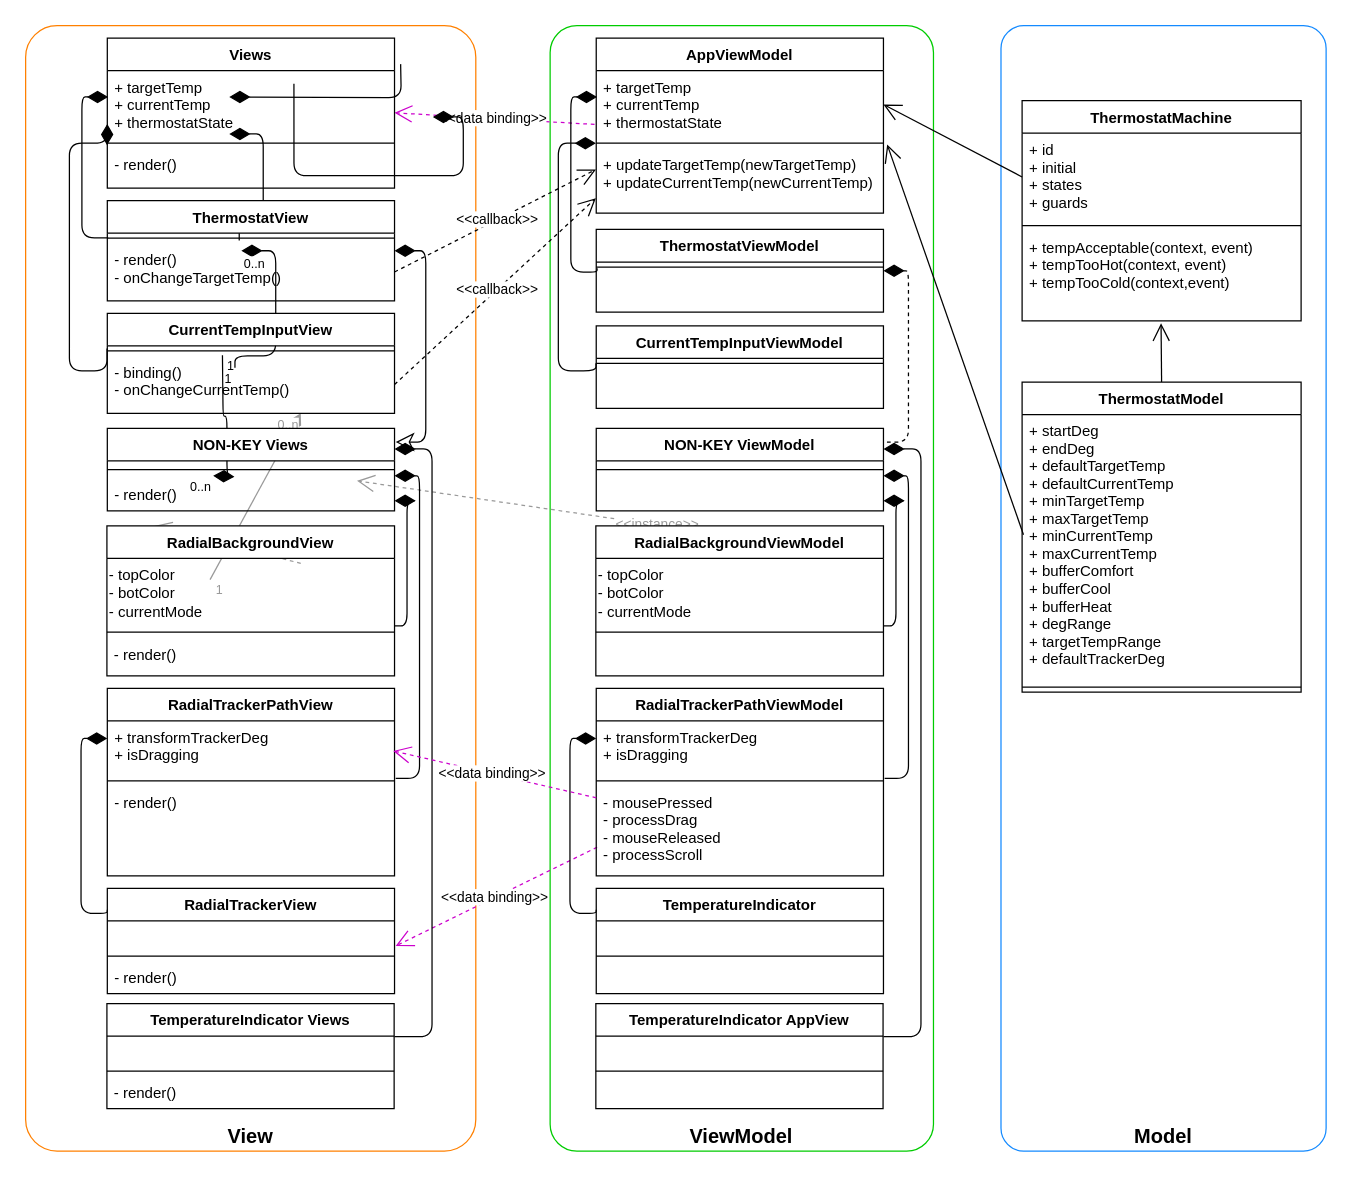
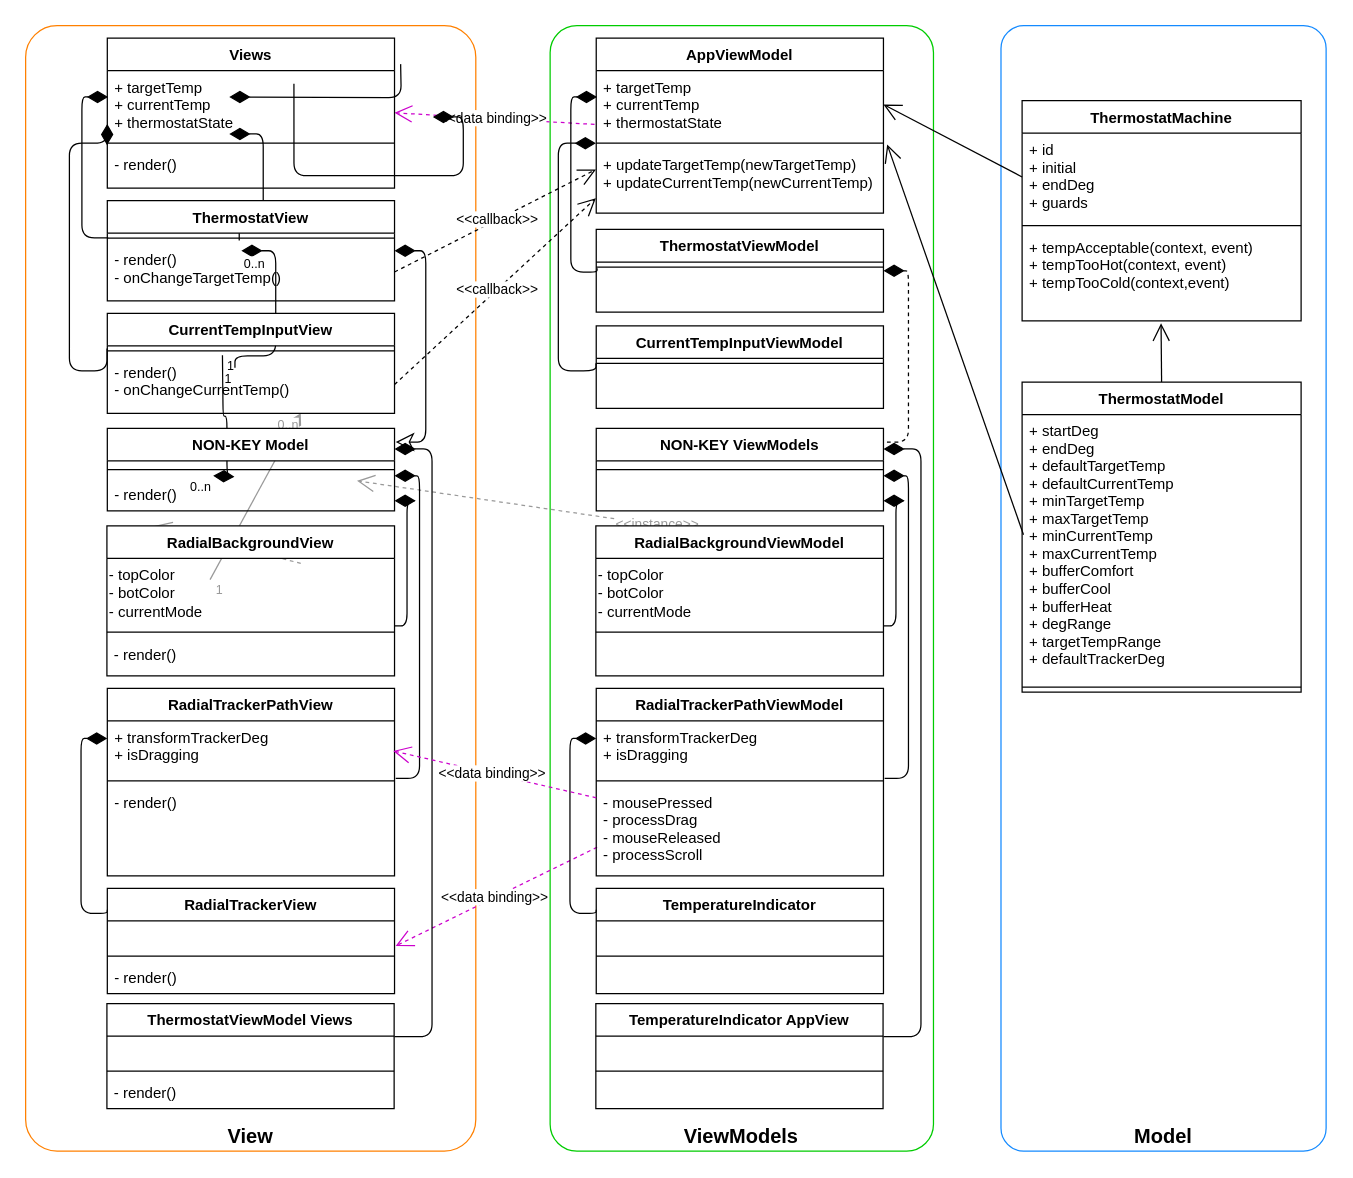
(1042, 150) -> (1042, 150)
(154, 373) -> (154, 373)
(250, 445) -> (250, 445)
(739, 445) -> (739, 445)
(250, 1020) -> (250, 1020)
(741, 1135) -> (741, 1135)
